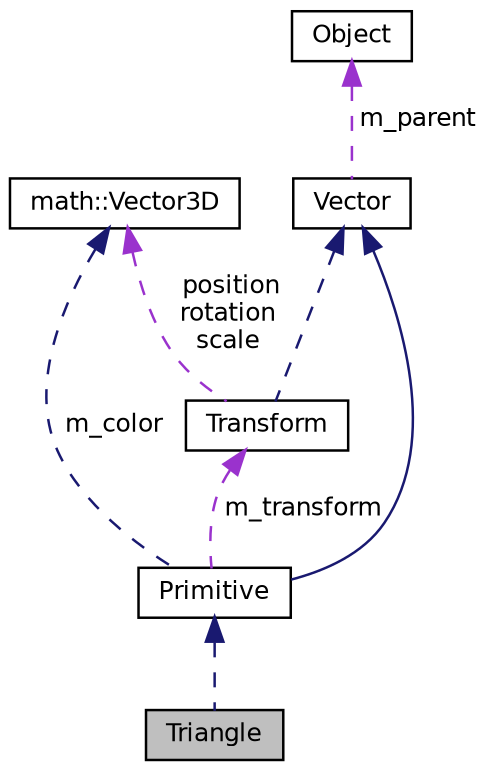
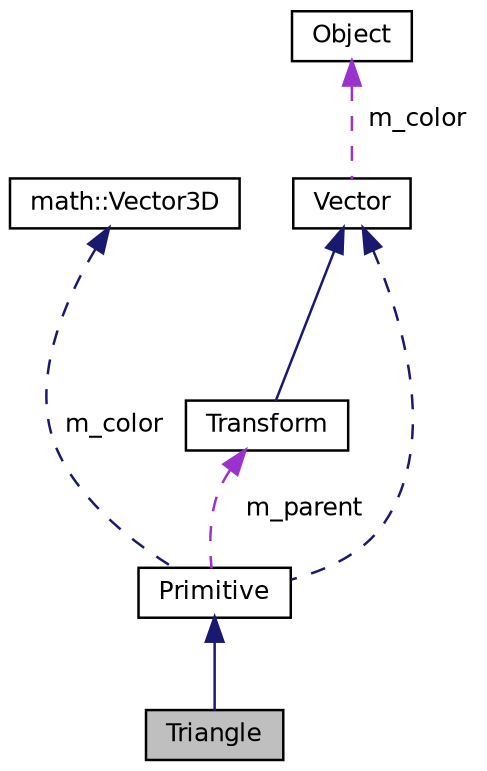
(414, 120) -> (414, 120)
(305, 326) -> (305, 326)
(163, 337) -> none
(411, 442) -> (411, 442)
(301, 509) -> (301, 509)
(215, 677) -> (215, 677)
